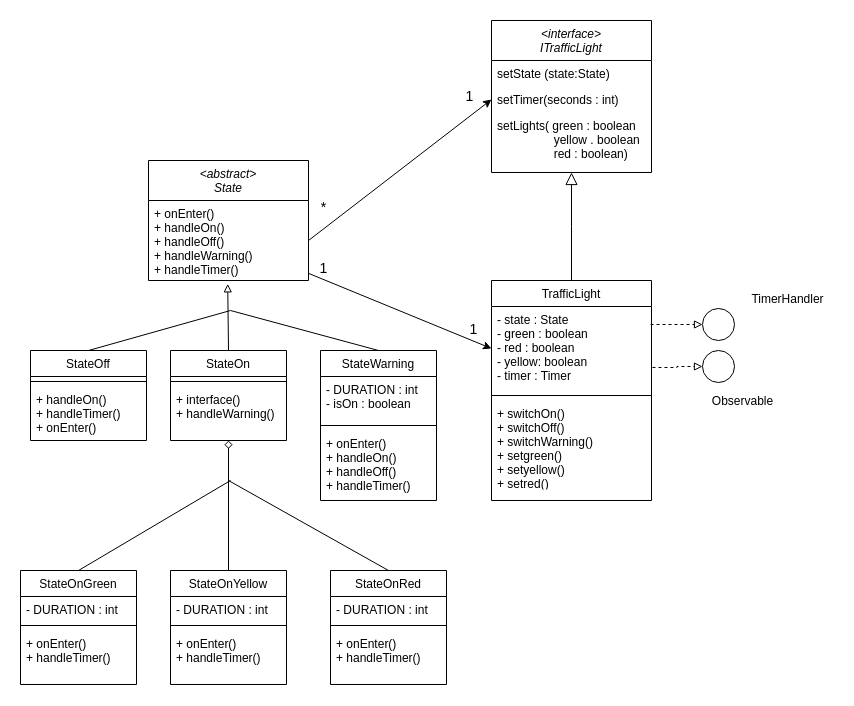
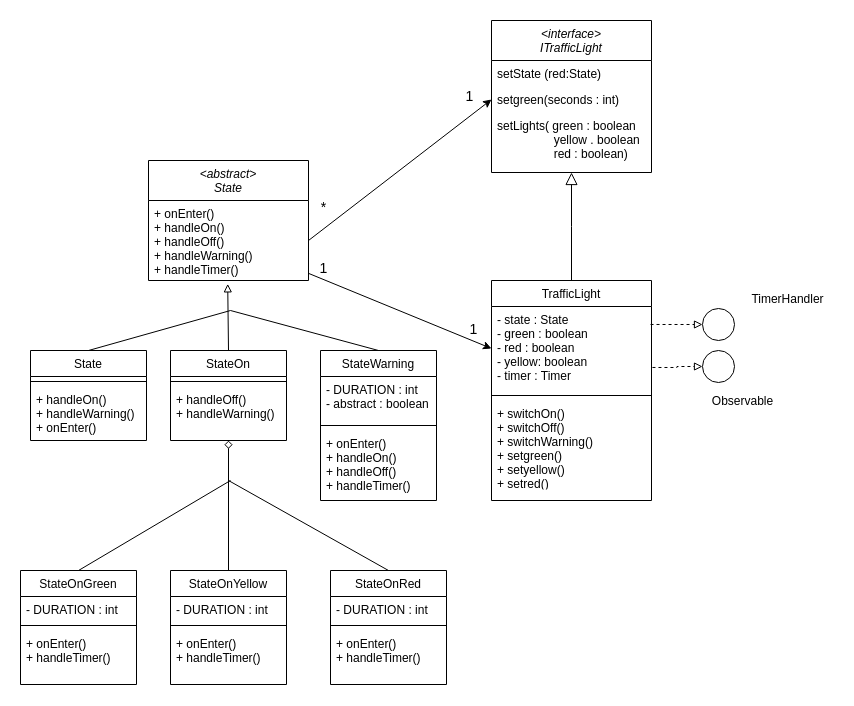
(568, 74) -> (561, 74)
(566, 100) -> (568, 100)
(88, 364) -> (88, 364)
(372, 390) -> (372, 390)
(73, 400) -> (73, 400)
(217, 400) -> (217, 400)
